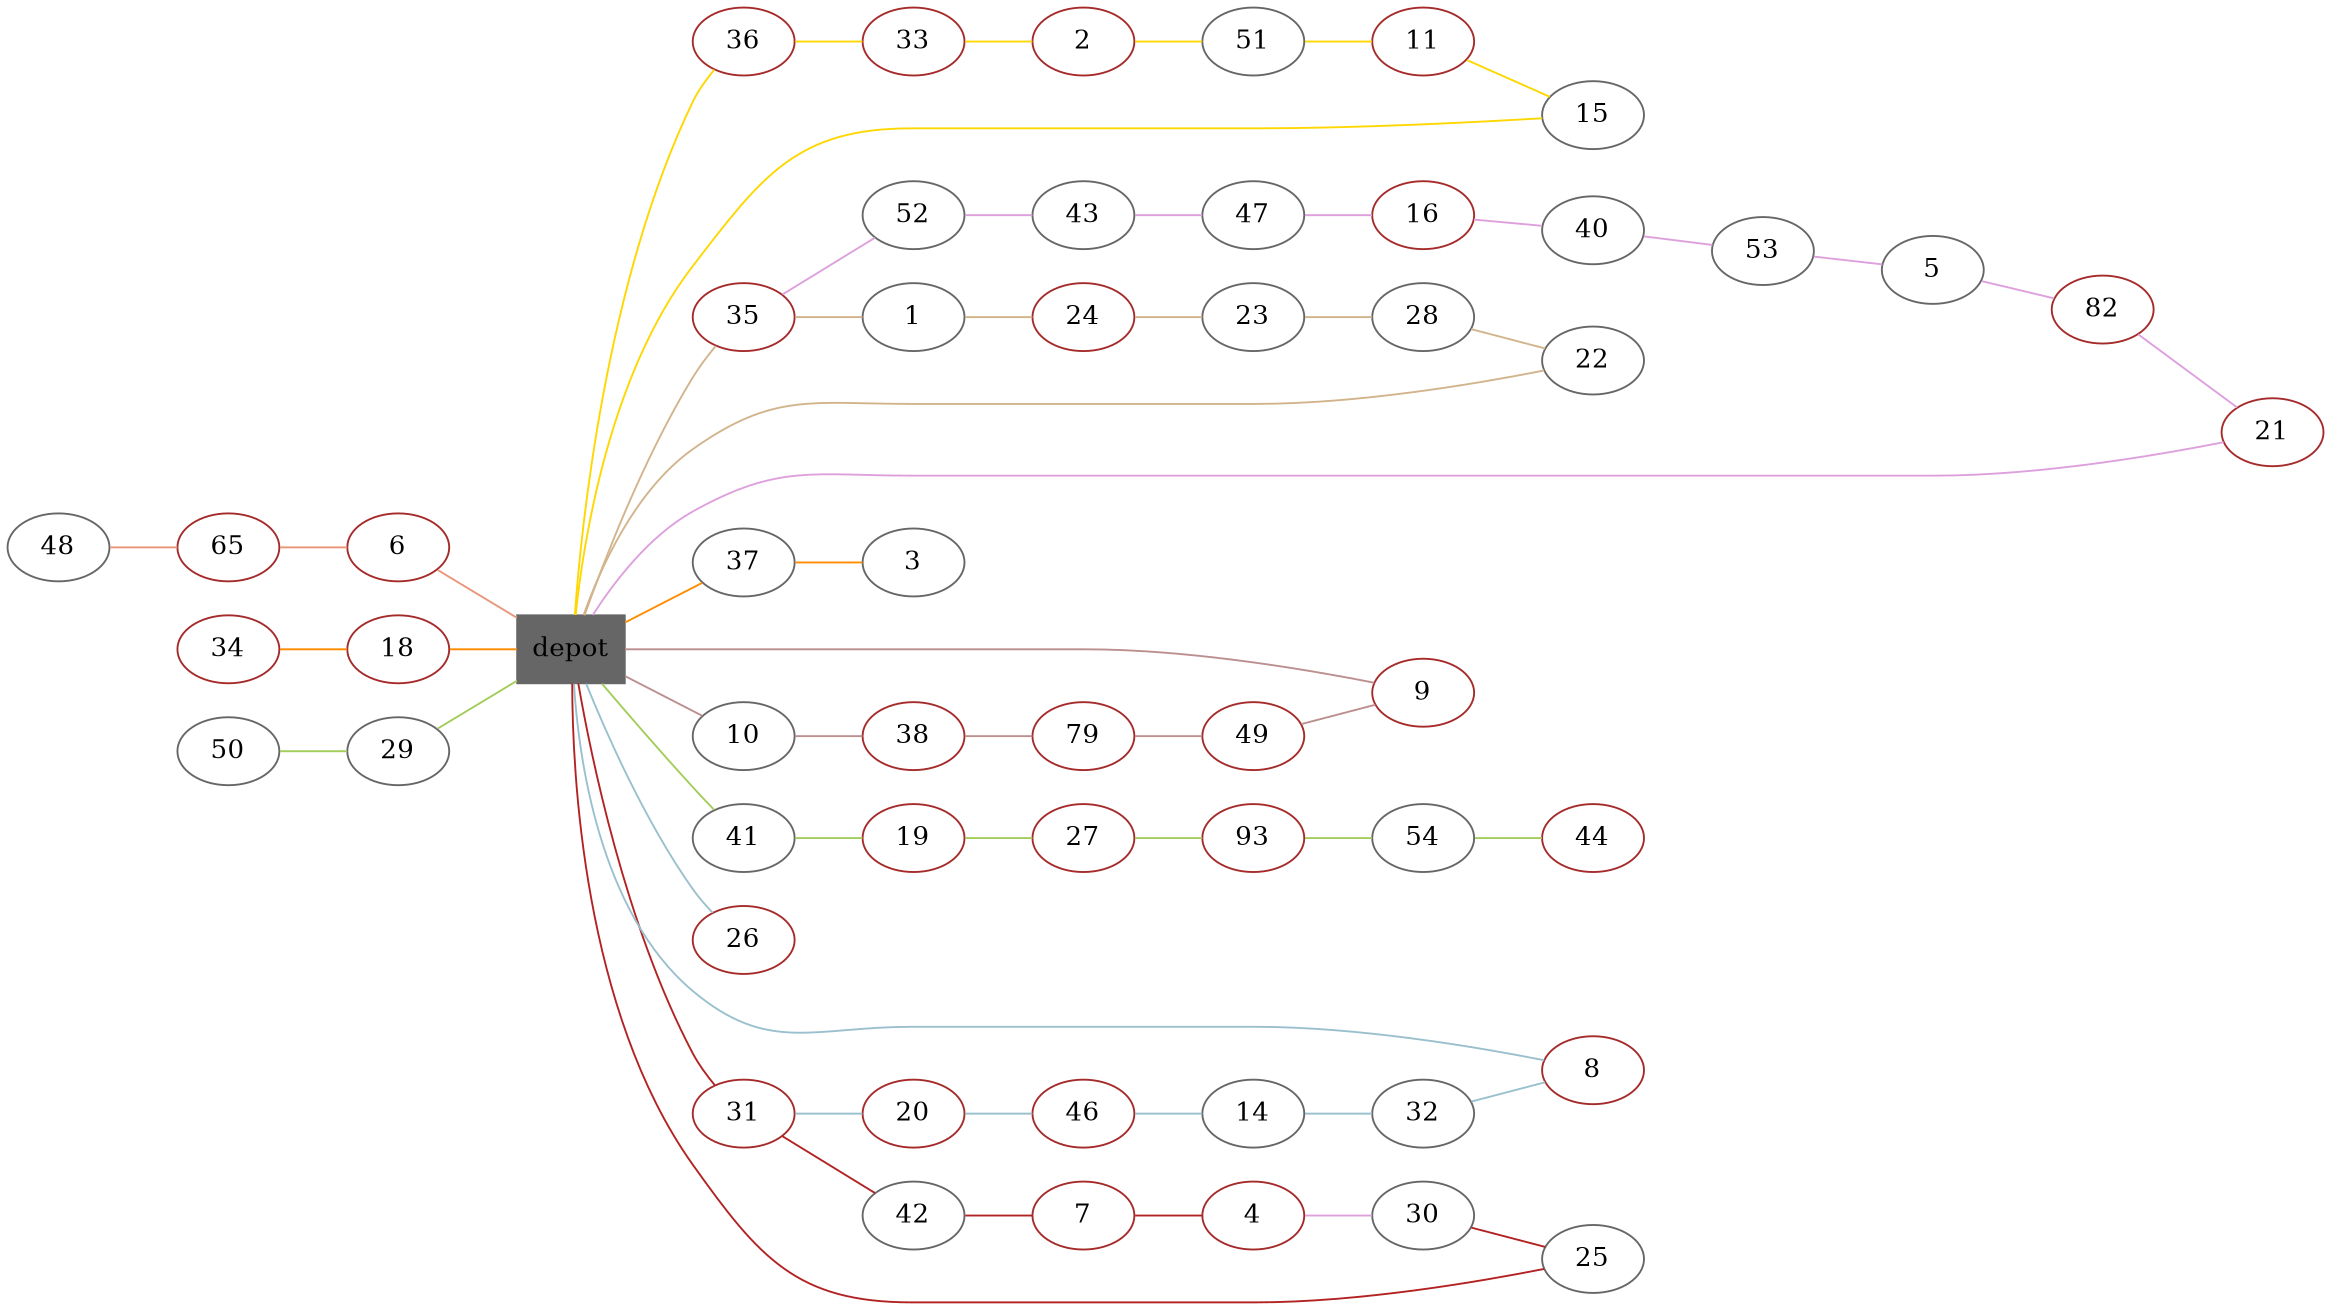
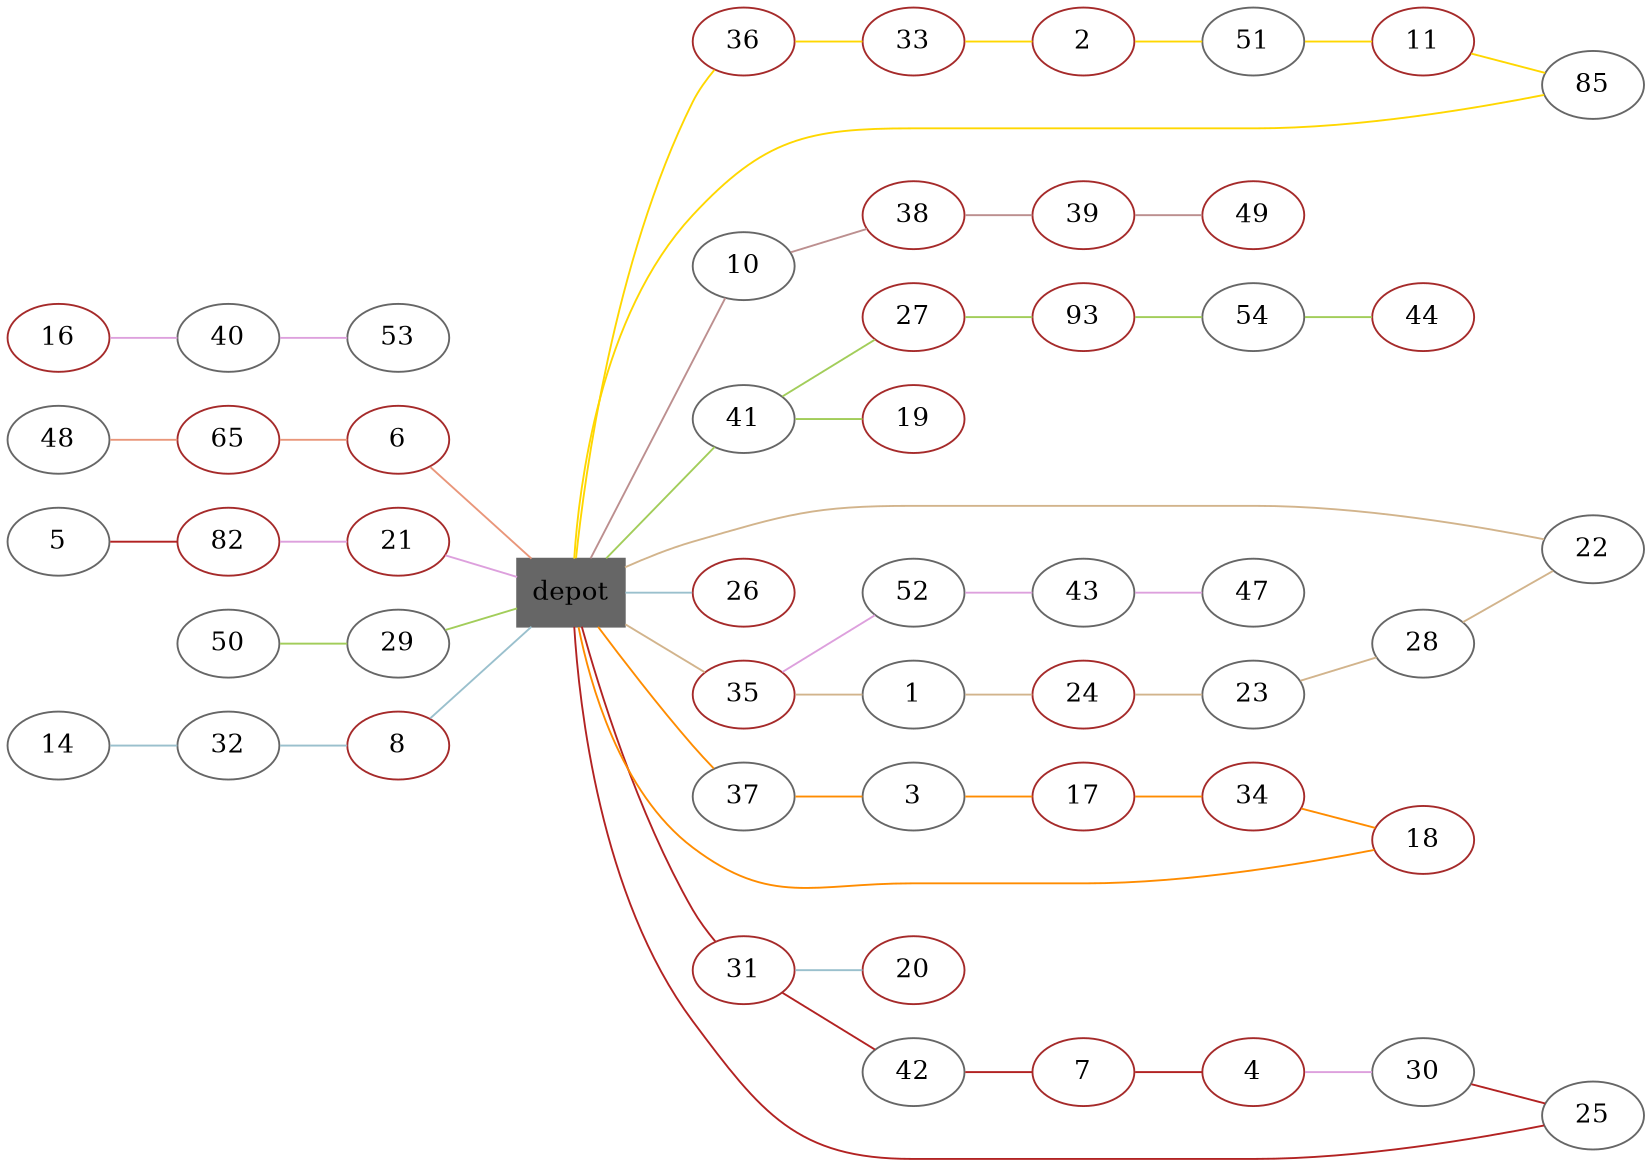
(1593, 115) -> (1593, 85)
(1339, 215) -> none
(1848, 261) -> none
(2018, 290) -> (144, 542)
(1423, 693) -> none
(1083, 736) -> (1083, 215)
none -> (1083, 797)
(999, 838) -> (829, 368)
(1083, 1114) -> none
